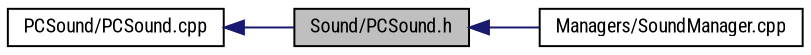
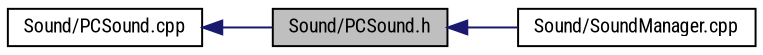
(116, 27) -> (105, 27)
(671, 27) -> (637, 27)
